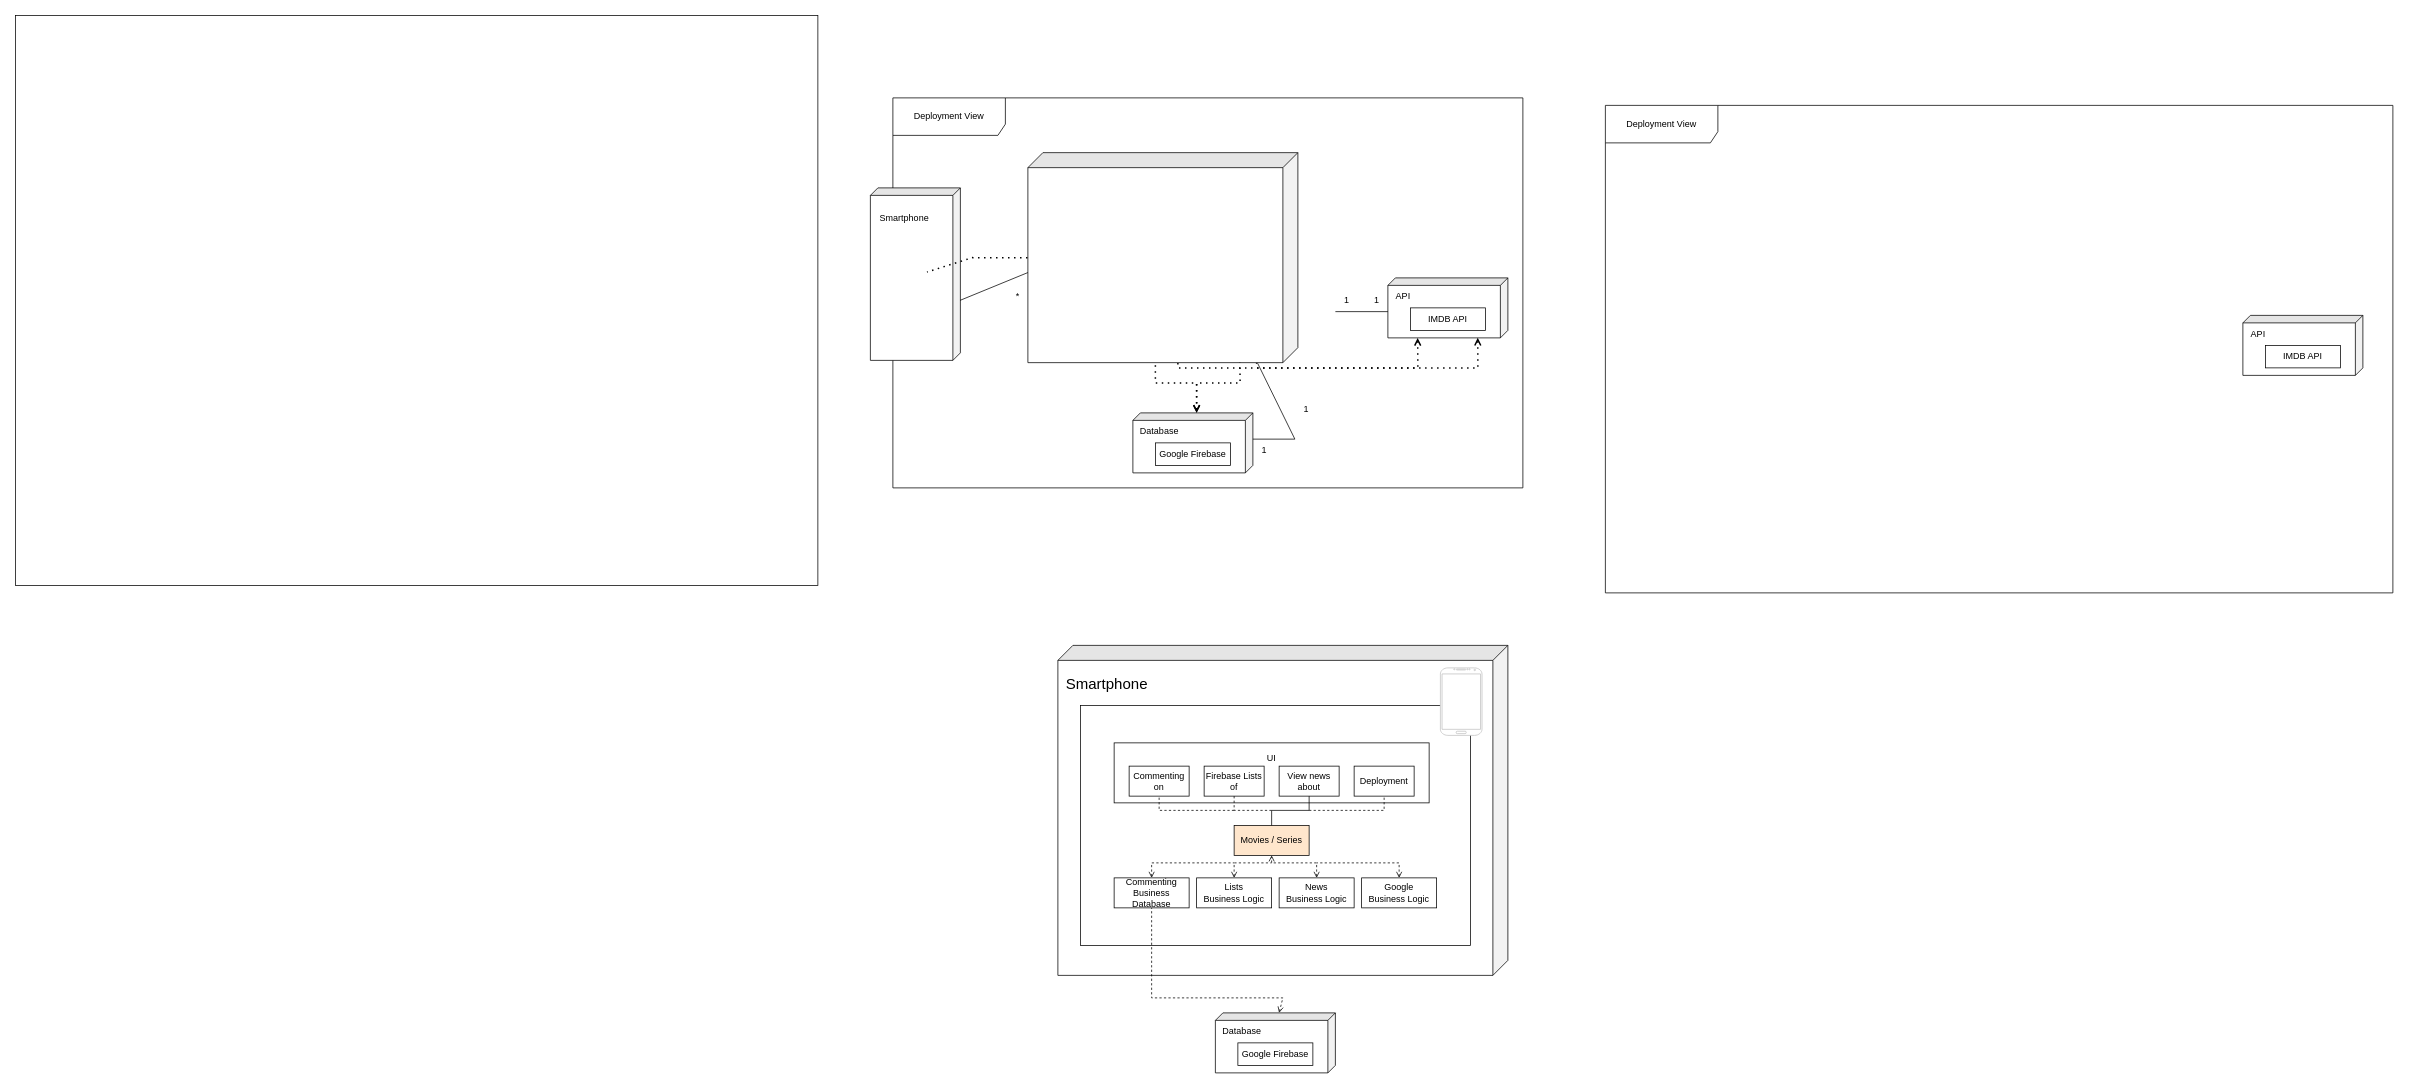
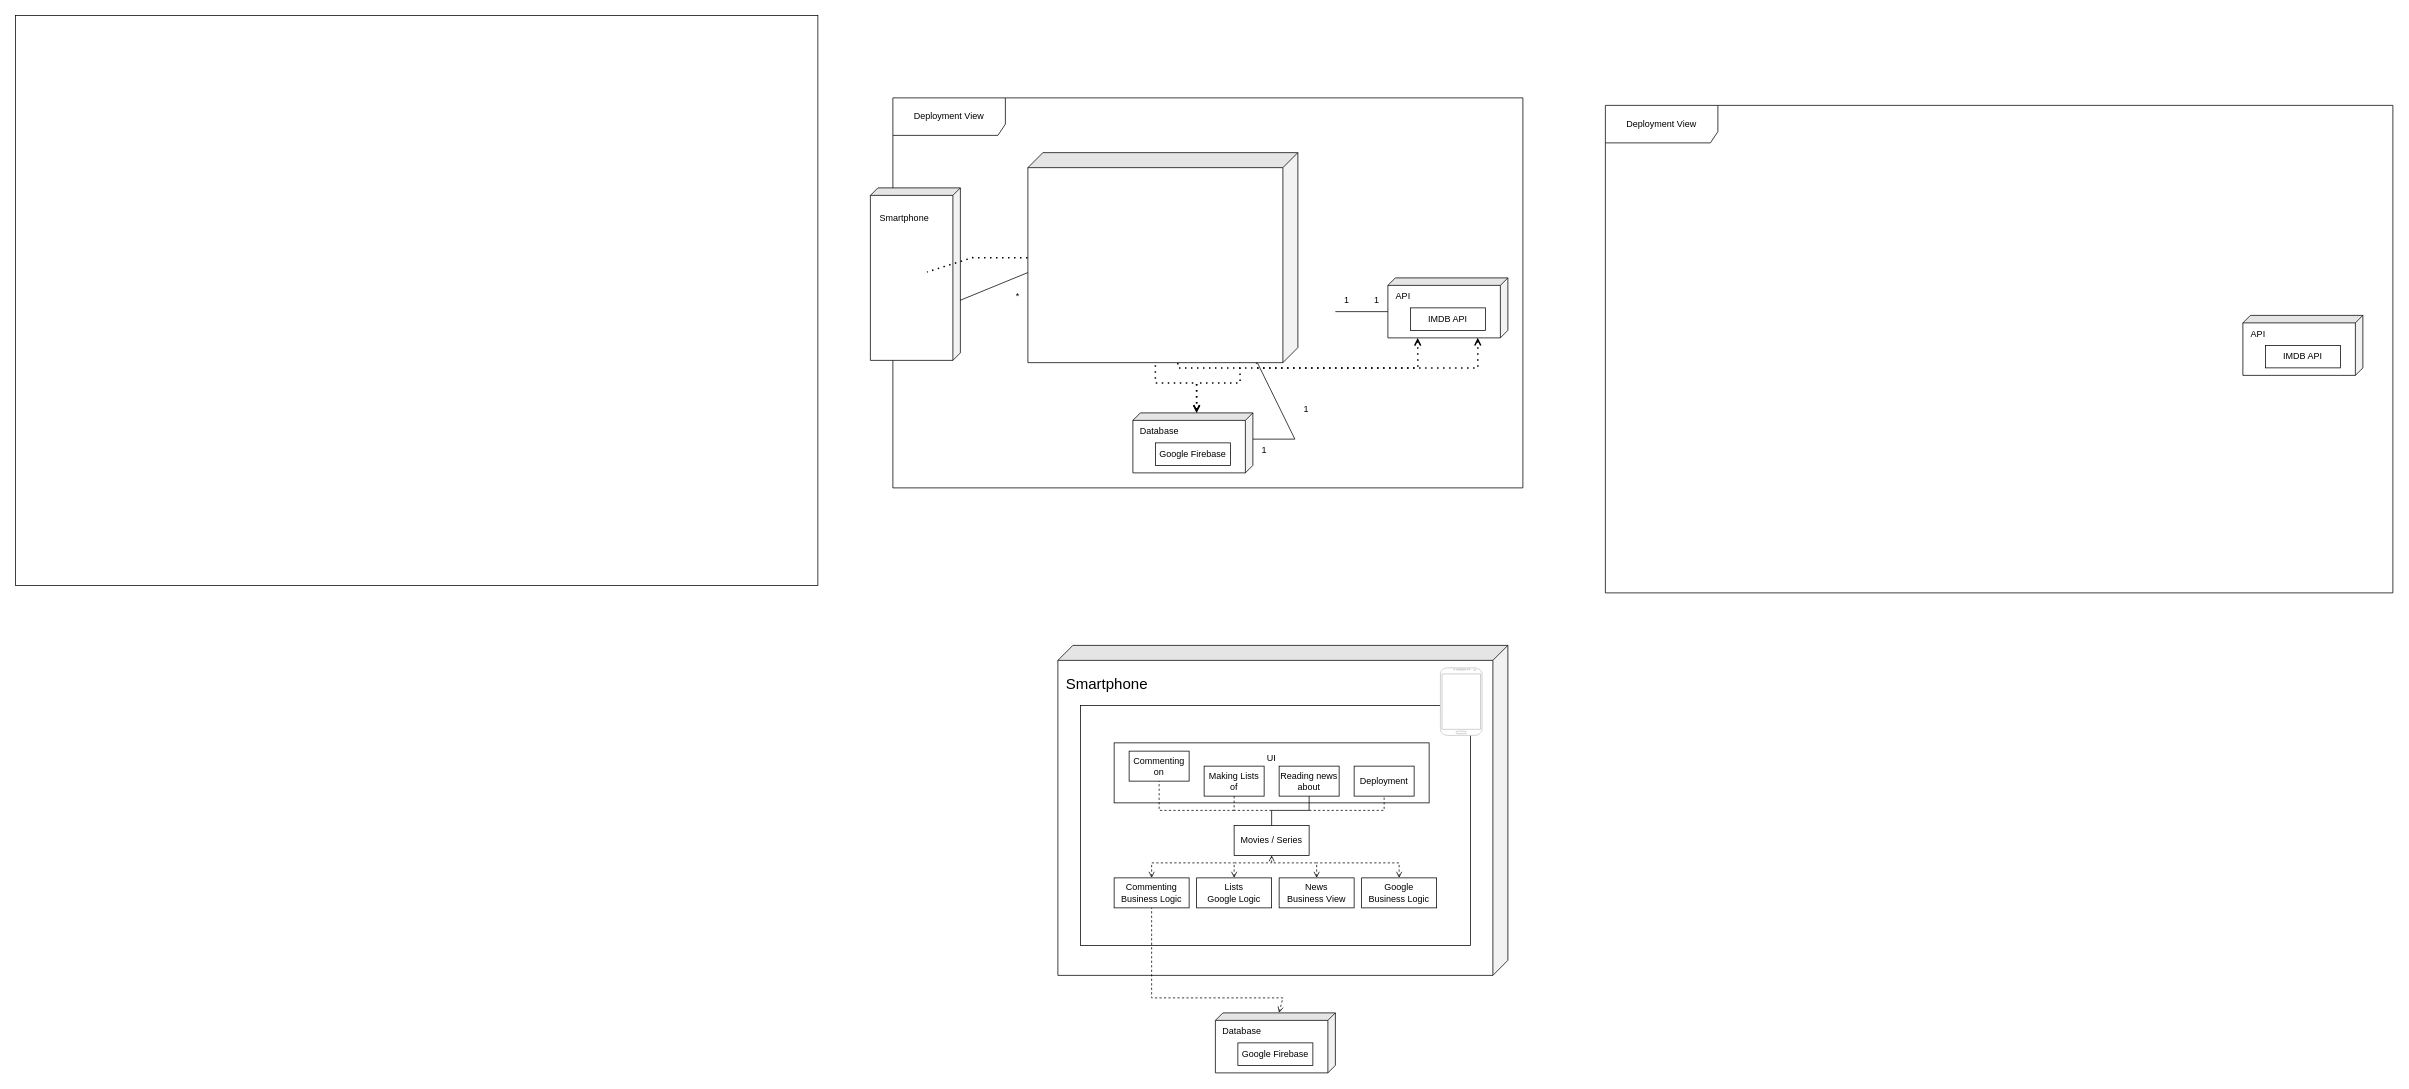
(1159, 781) -> (1159, 766)
(1234, 781) -> (1234, 781)
(1309, 781) -> (1309, 781)
(1272, 840) -> (1272, 840)
(1152, 893) -> (1152, 893)
(1234, 893) -> (1234, 893)
(1317, 893) -> (1317, 893)
